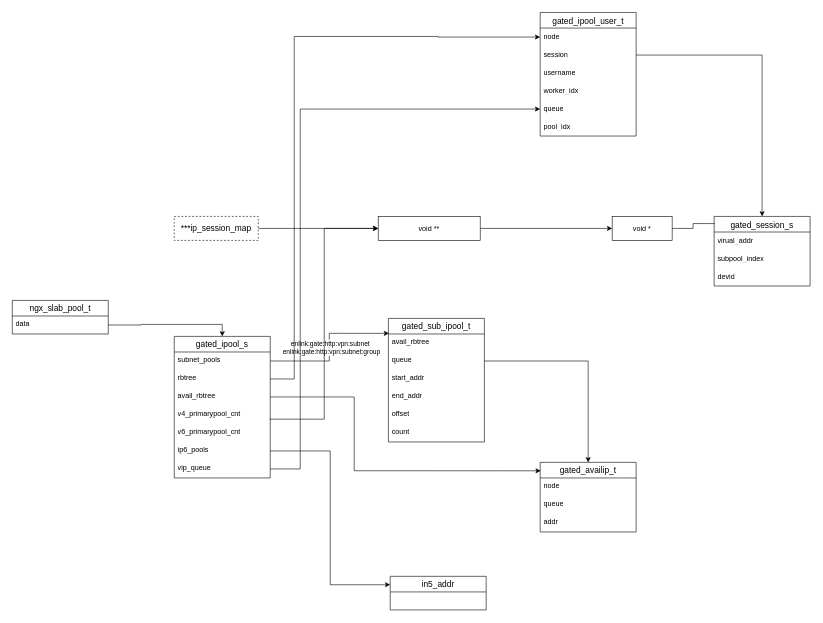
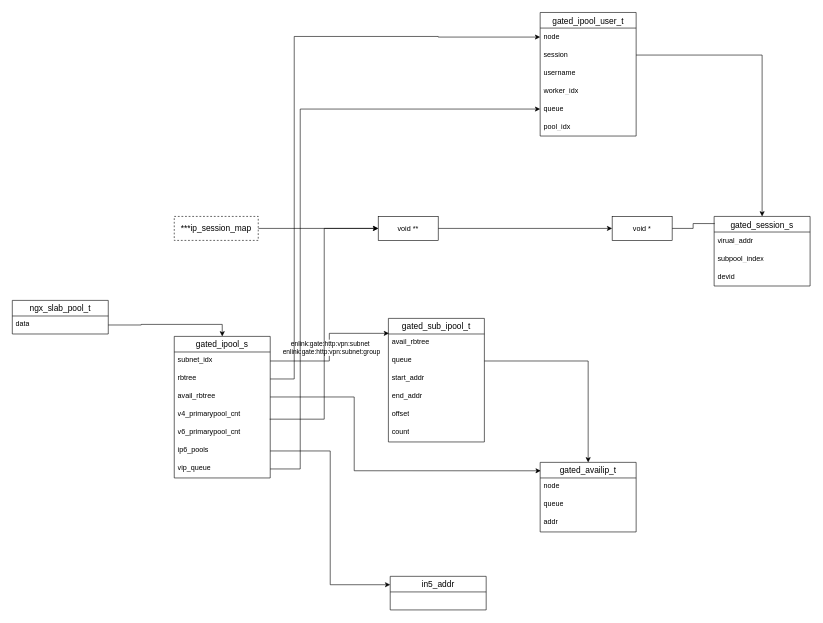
(429, 228) -> (408, 228)
(201, 360) -> (197, 360)
